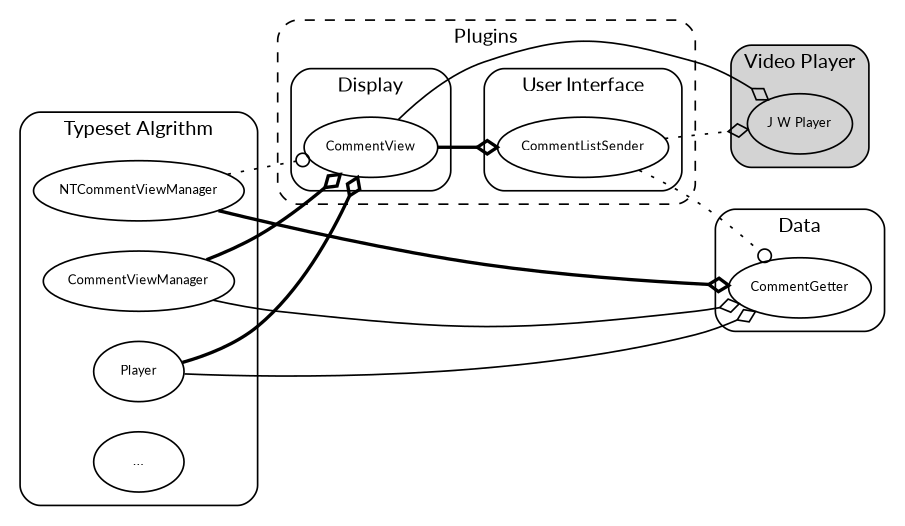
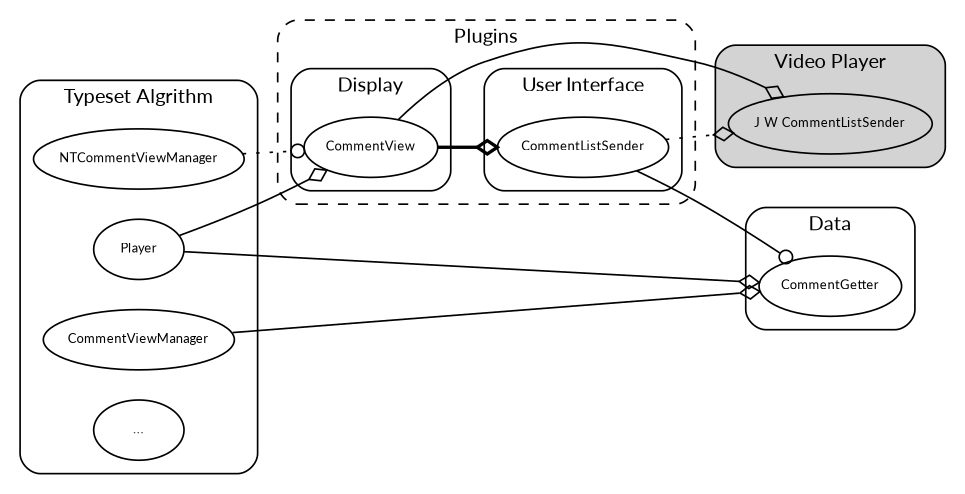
(800, 124) -> (830, 124)
(289, 215) -> none
(726, 223) -> (710, 209)
(461, 261) -> none
(285, 299) -> (245, 210)
